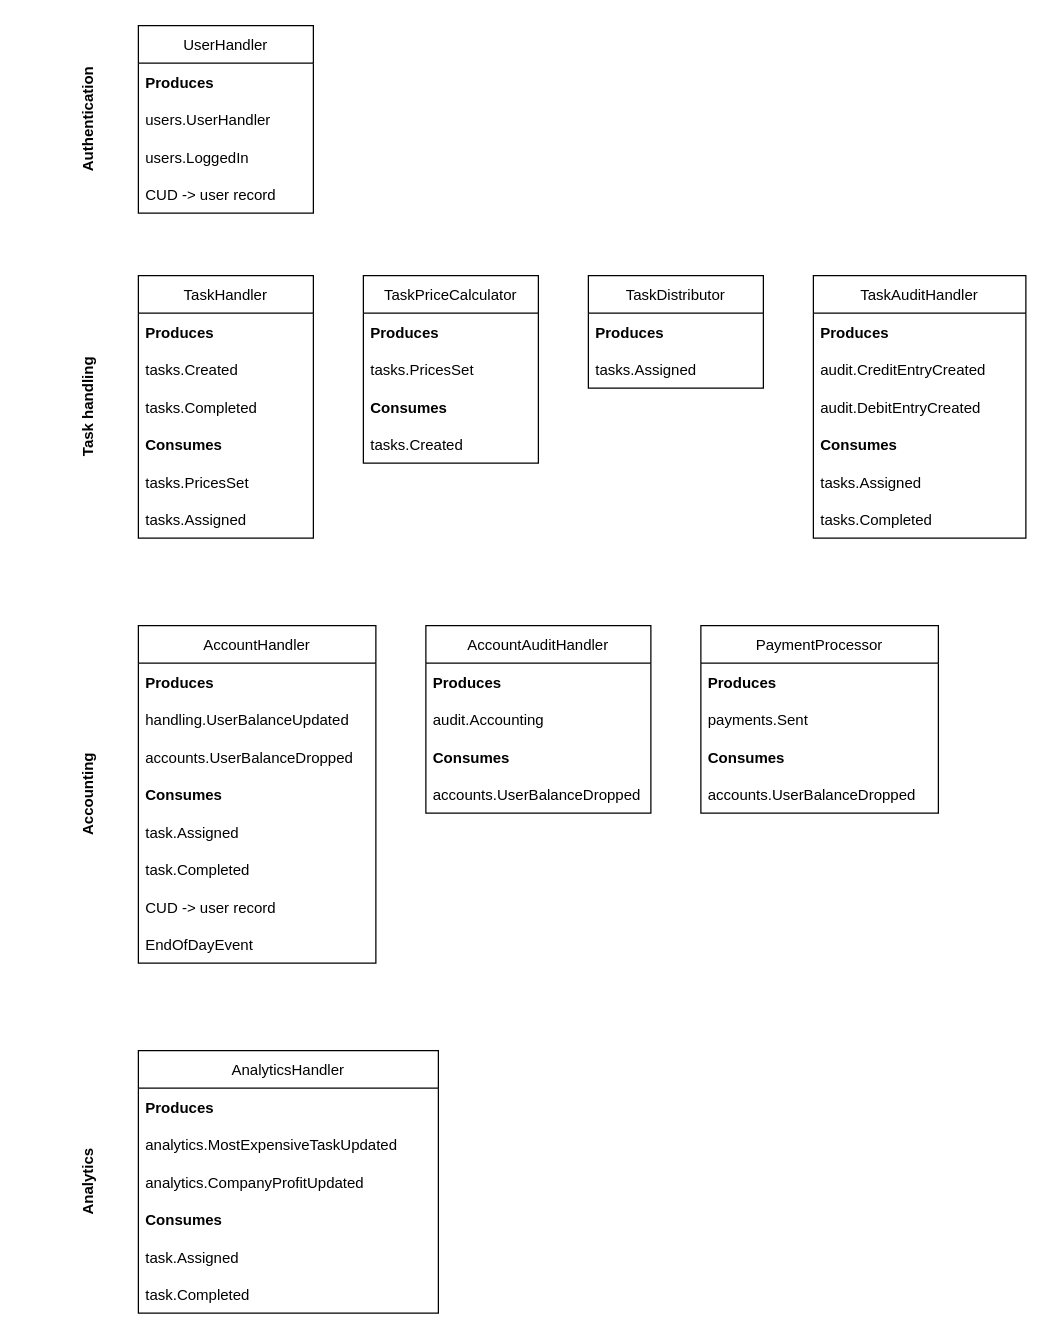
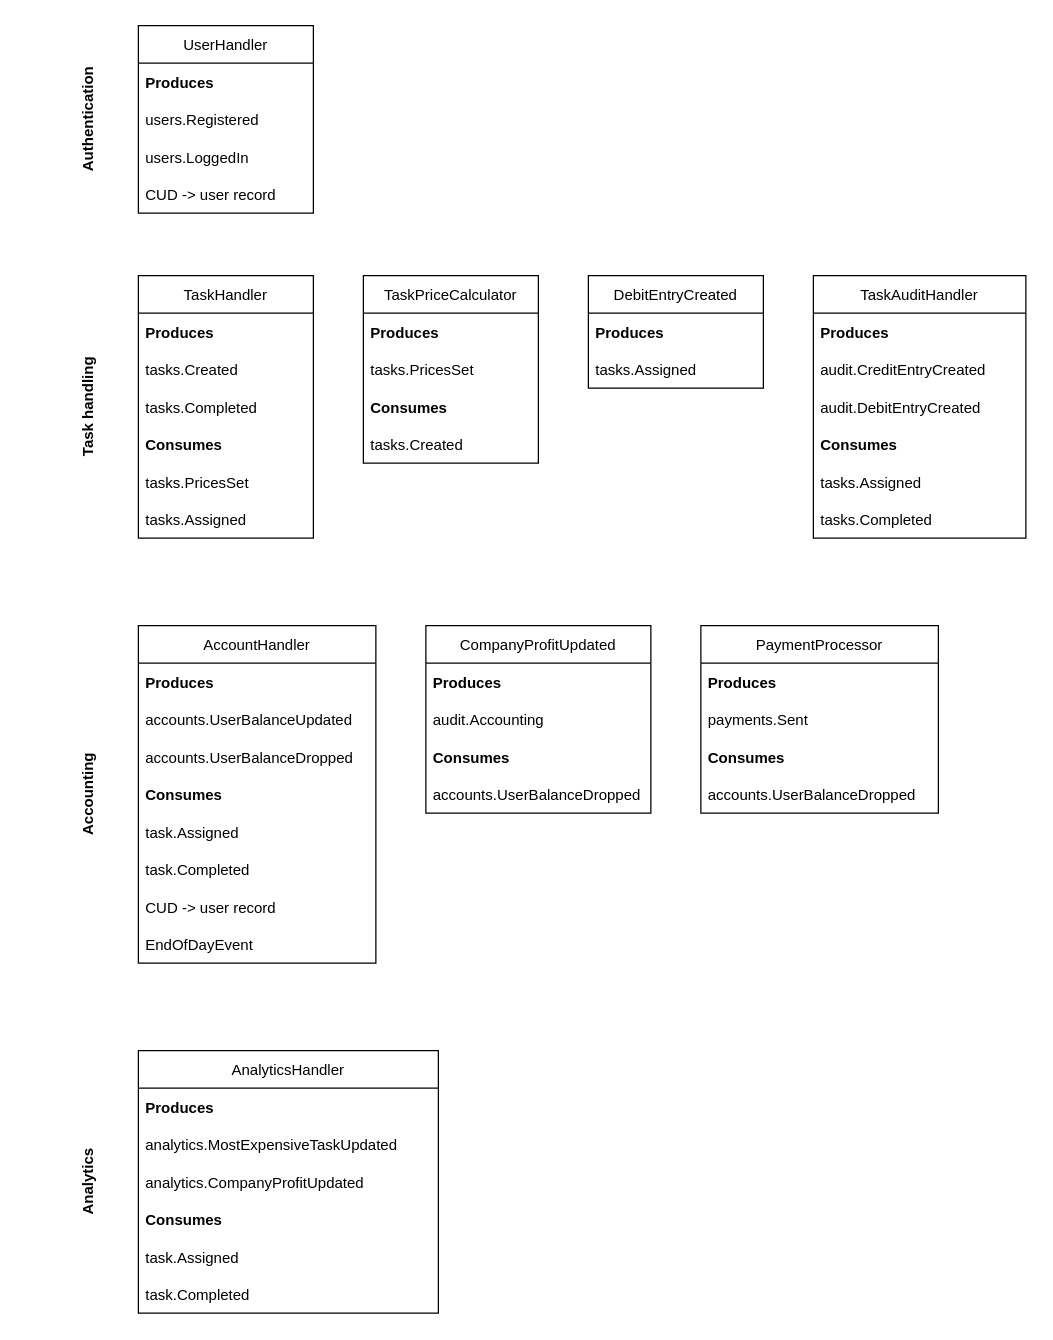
(213, 120) -> (208, 120)
(675, 295) -> (675, 295)
(538, 645) -> (538, 645)
(251, 720) -> (255, 720)
